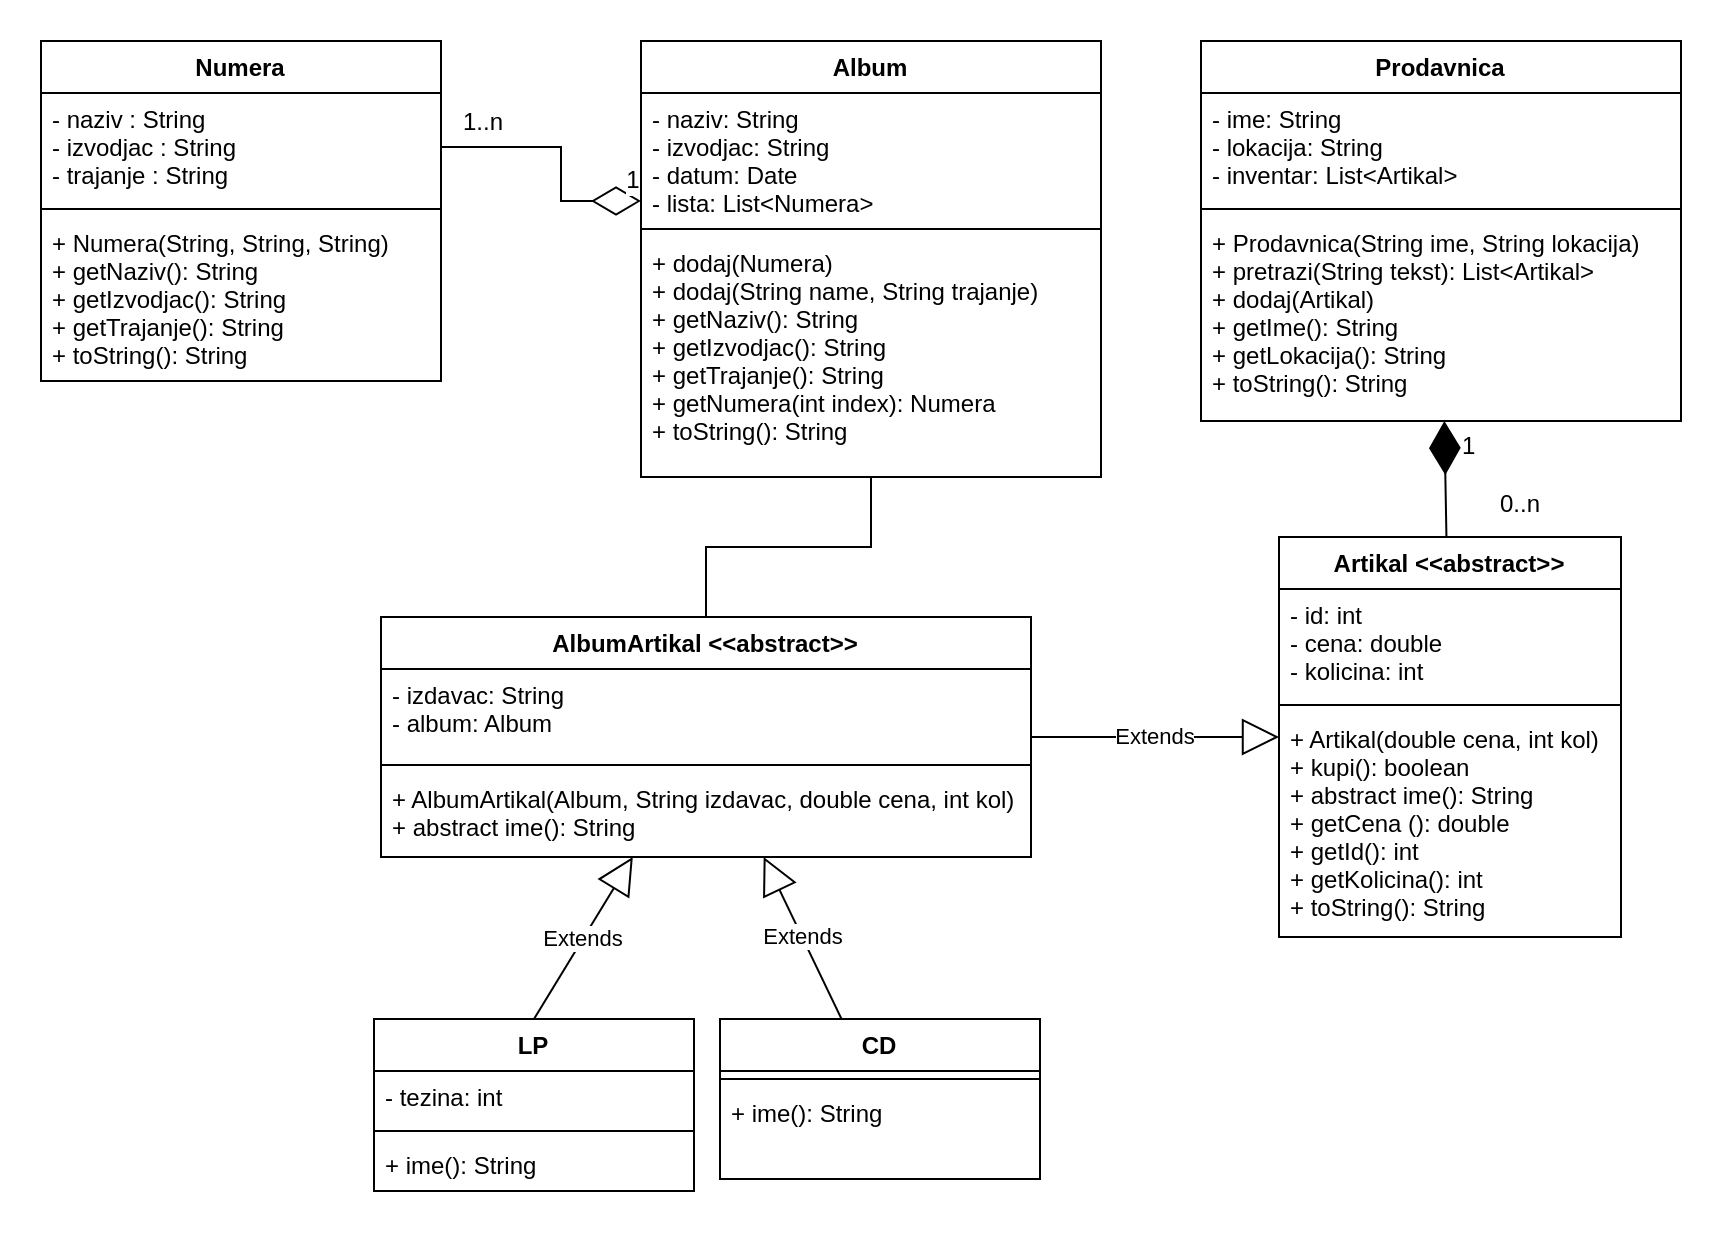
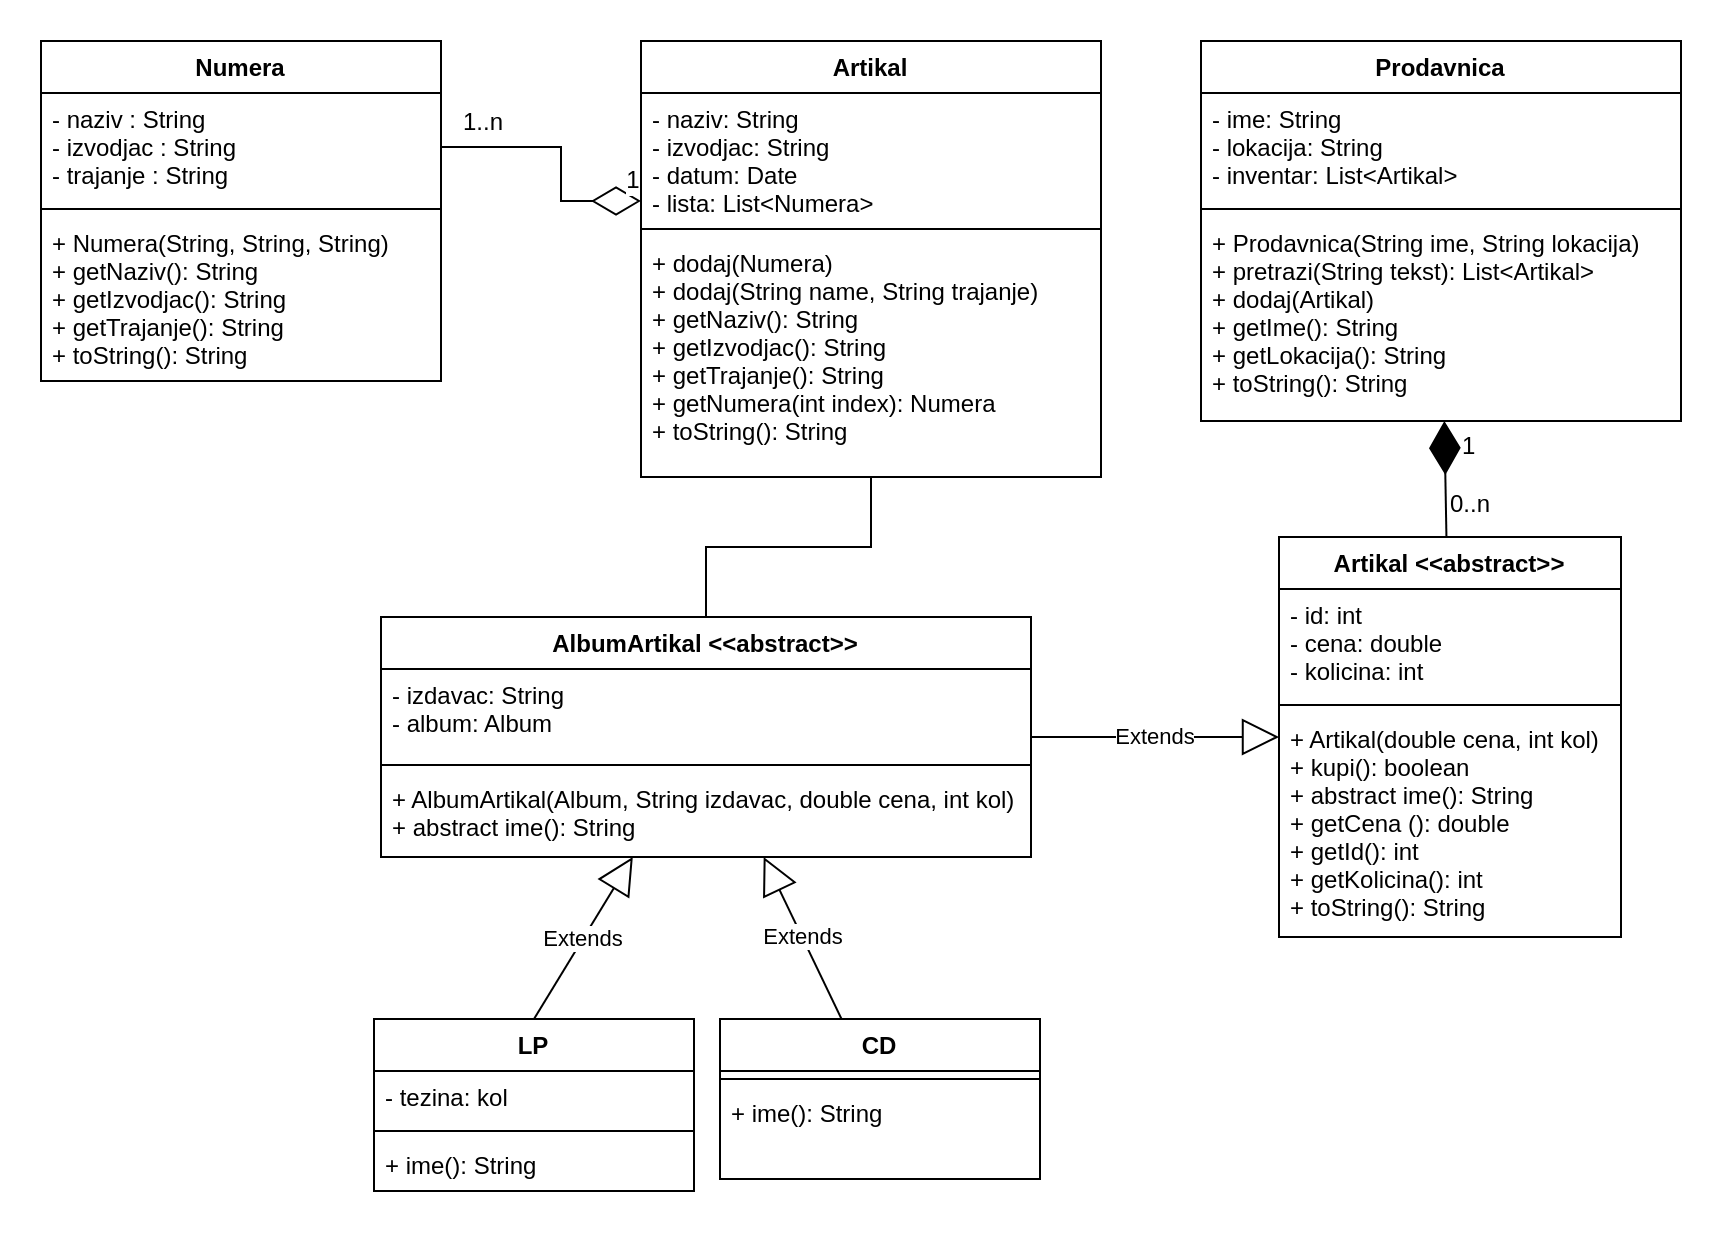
(870, 68) -> (870, 68)
(1537, 505) -> (1487, 505)
(457, 1098) -> (457, 1098)
